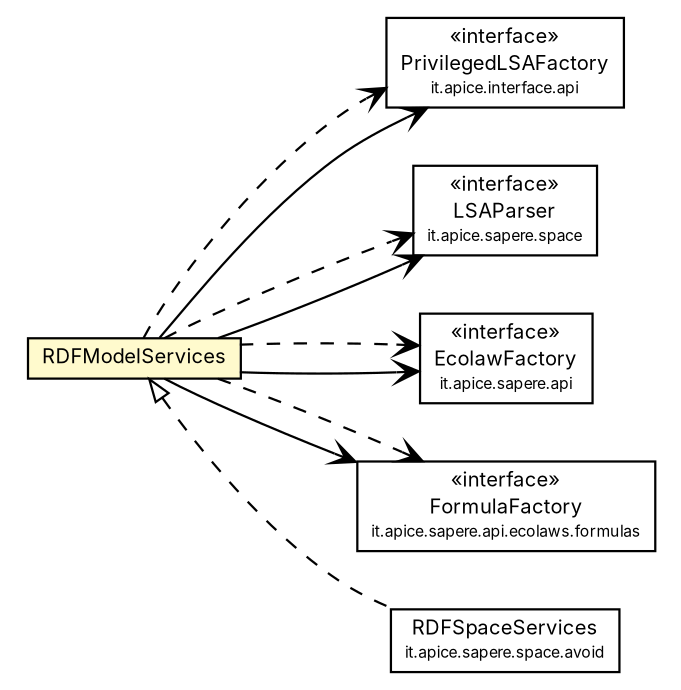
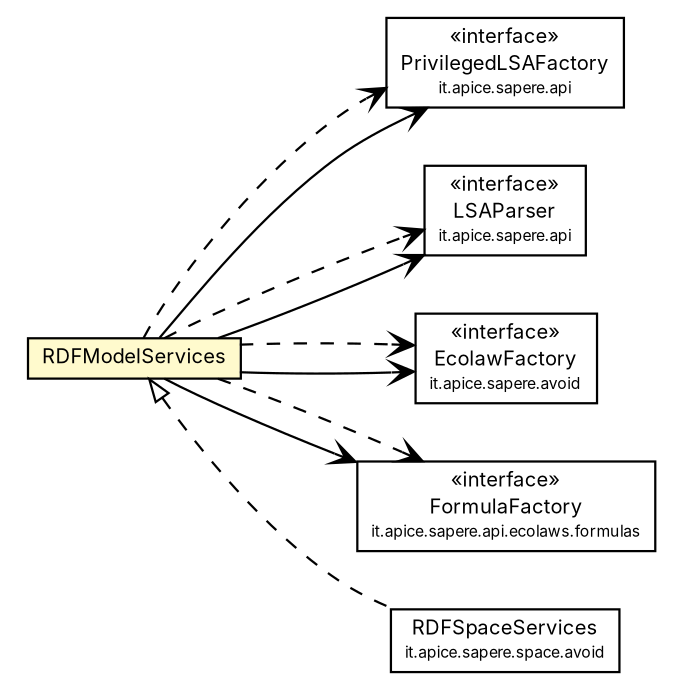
(505, 88) -> (505, 88)
(505, 236) -> (505, 236)
(506, 384) -> (506, 384)
